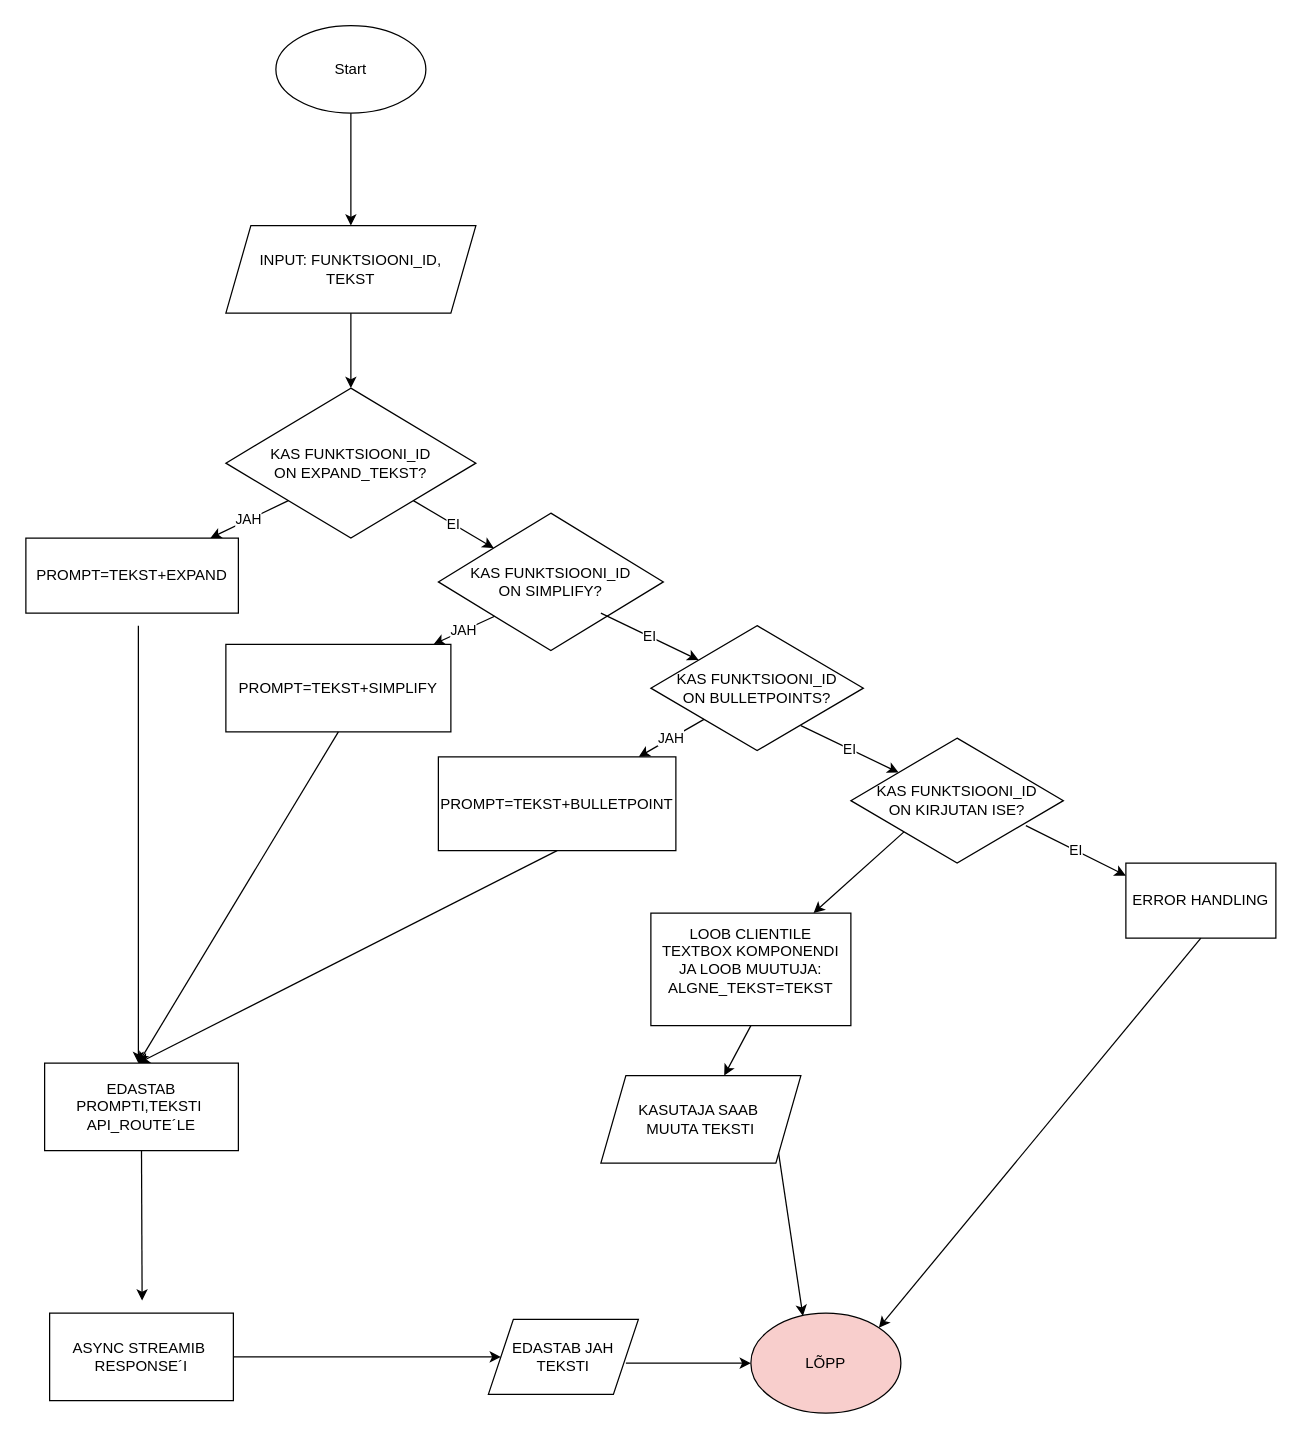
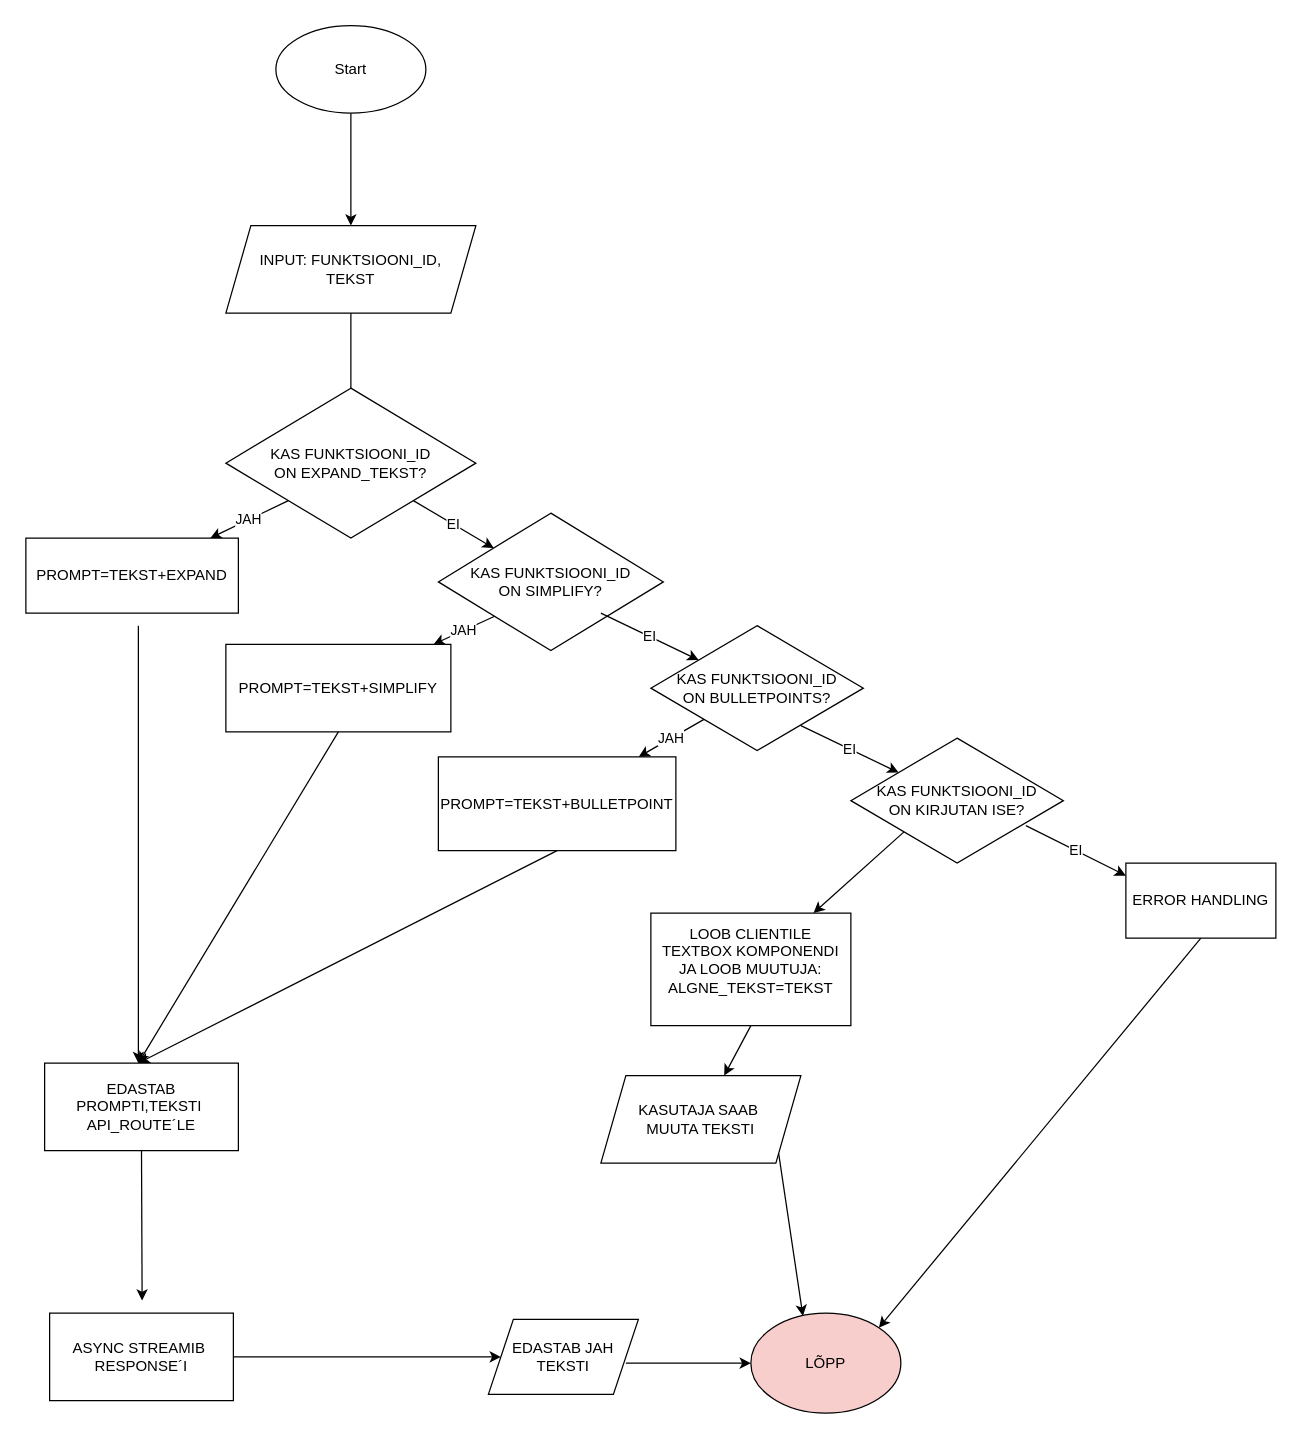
(351, 378) -> (351, 381)
